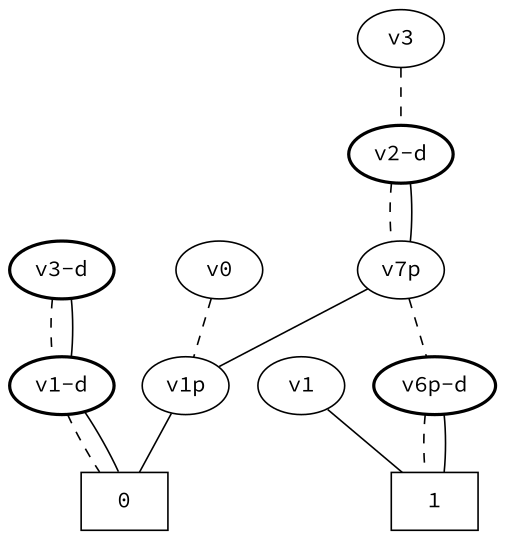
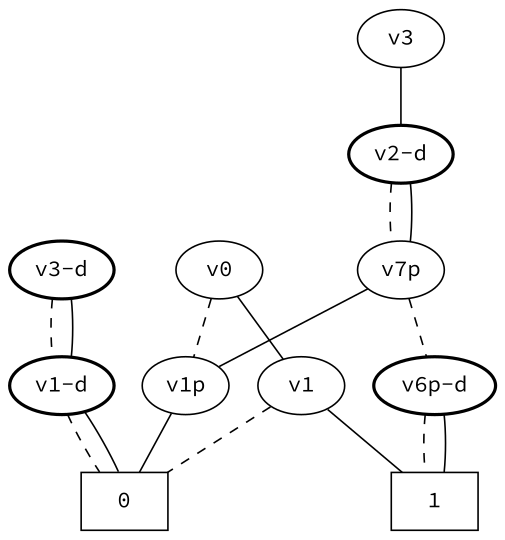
(401, 97) -> (401, 97)
none -> (260, 328)
none -> (219, 440)
